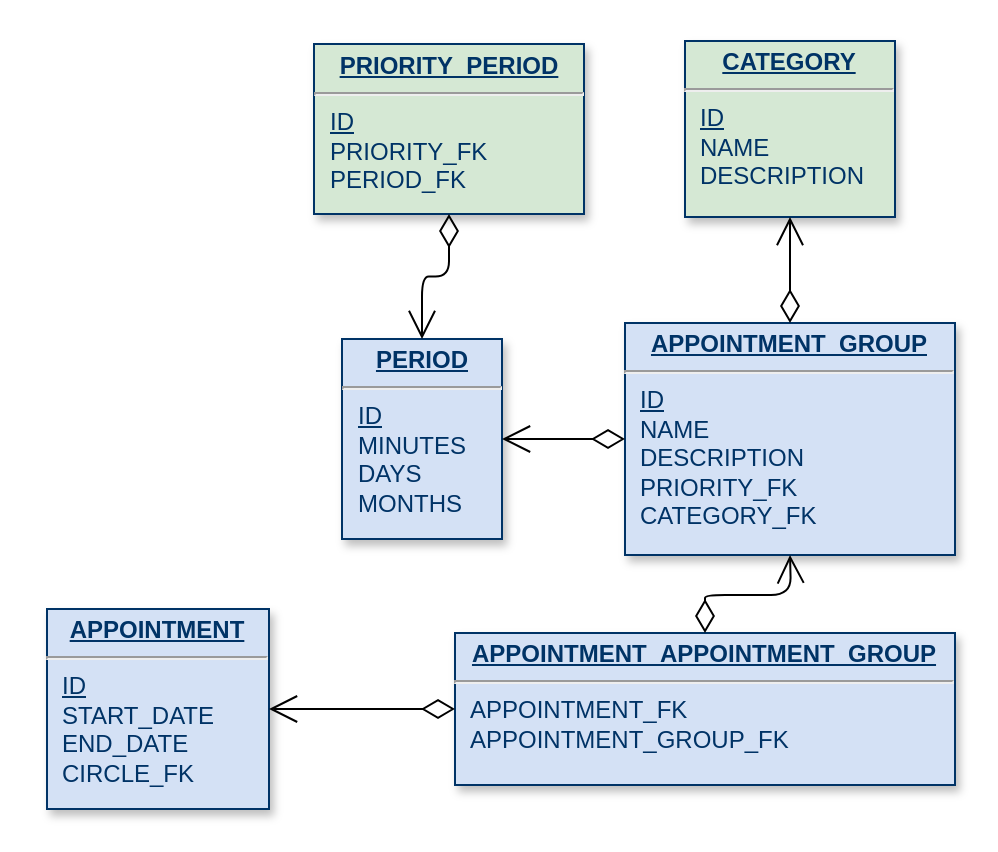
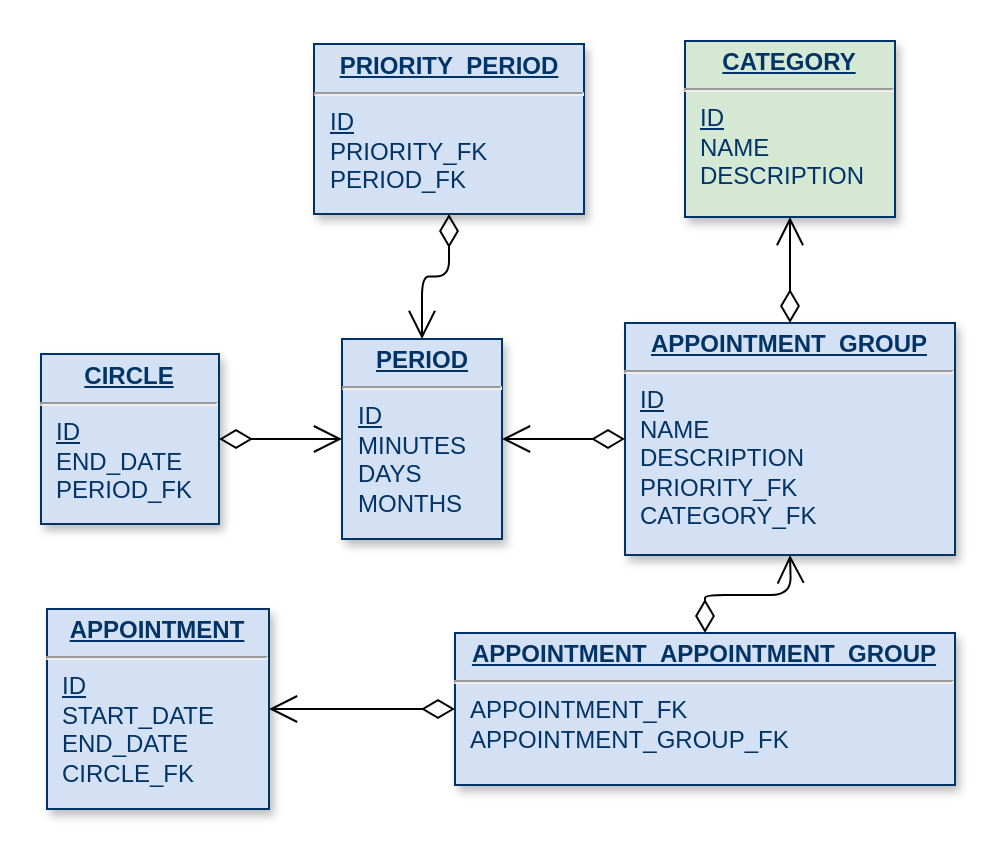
(449, 129) -> (449, 129)
none -> (130, 439)
none -> (294, 439)
